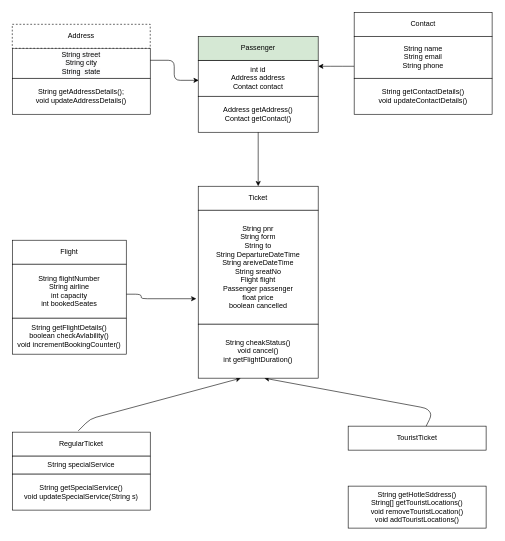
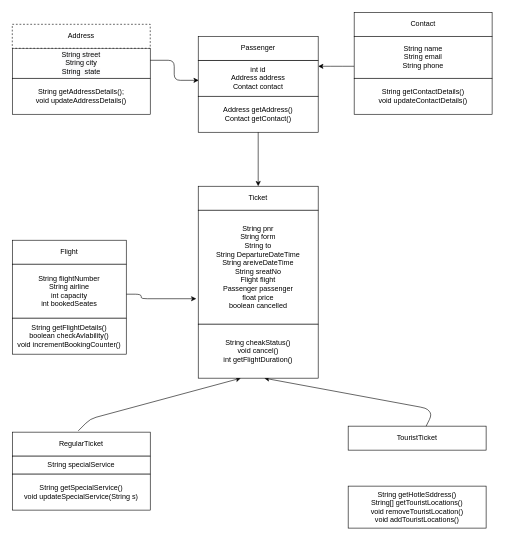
(258, 48) -> (258, 48)
